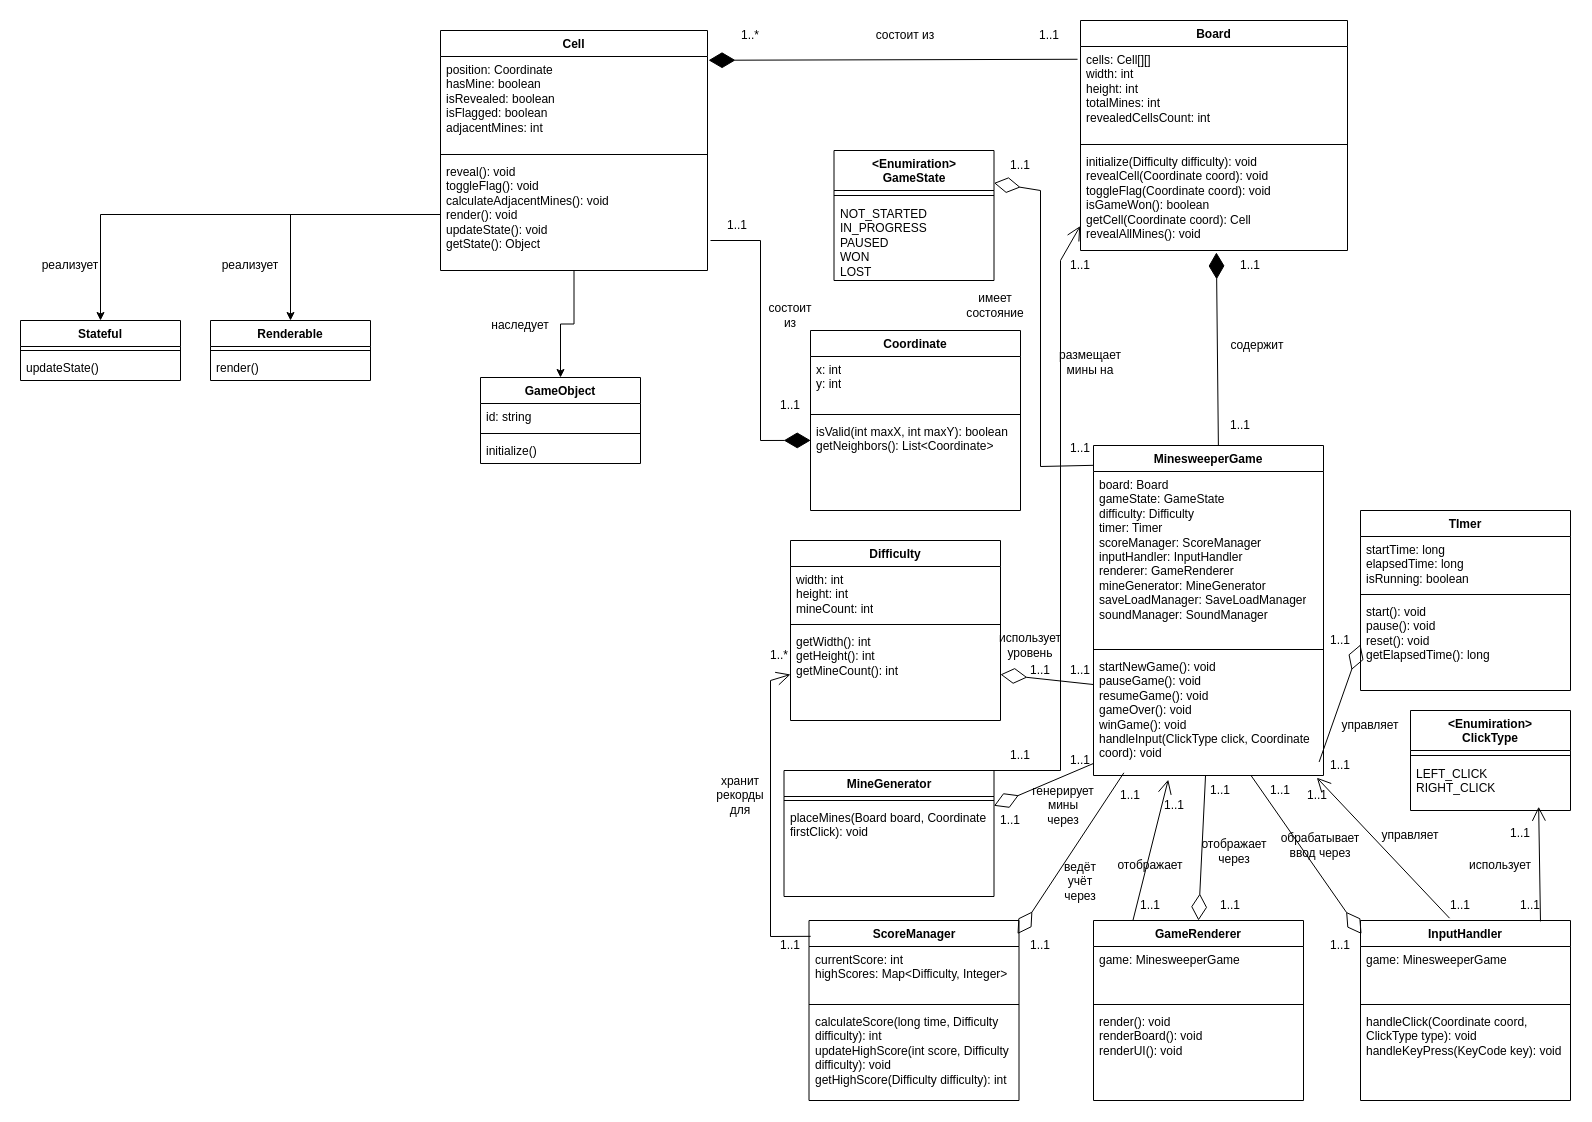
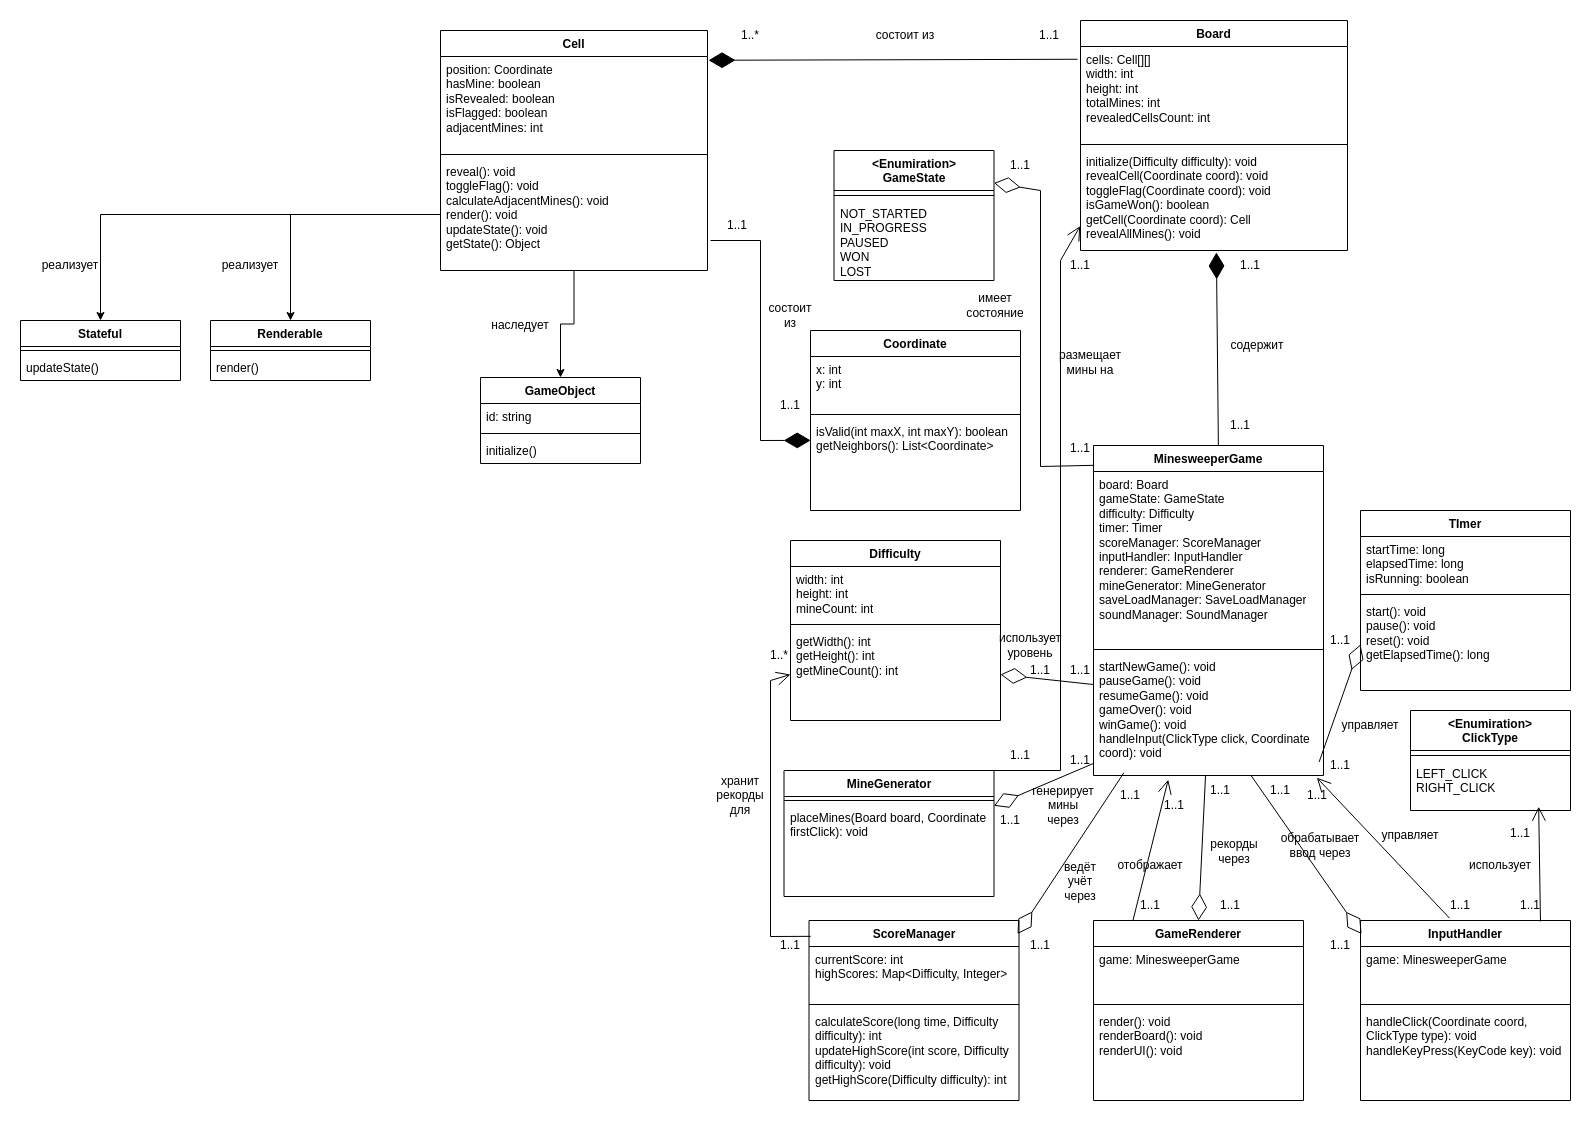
(1235, 852) -> (1235, 852)
